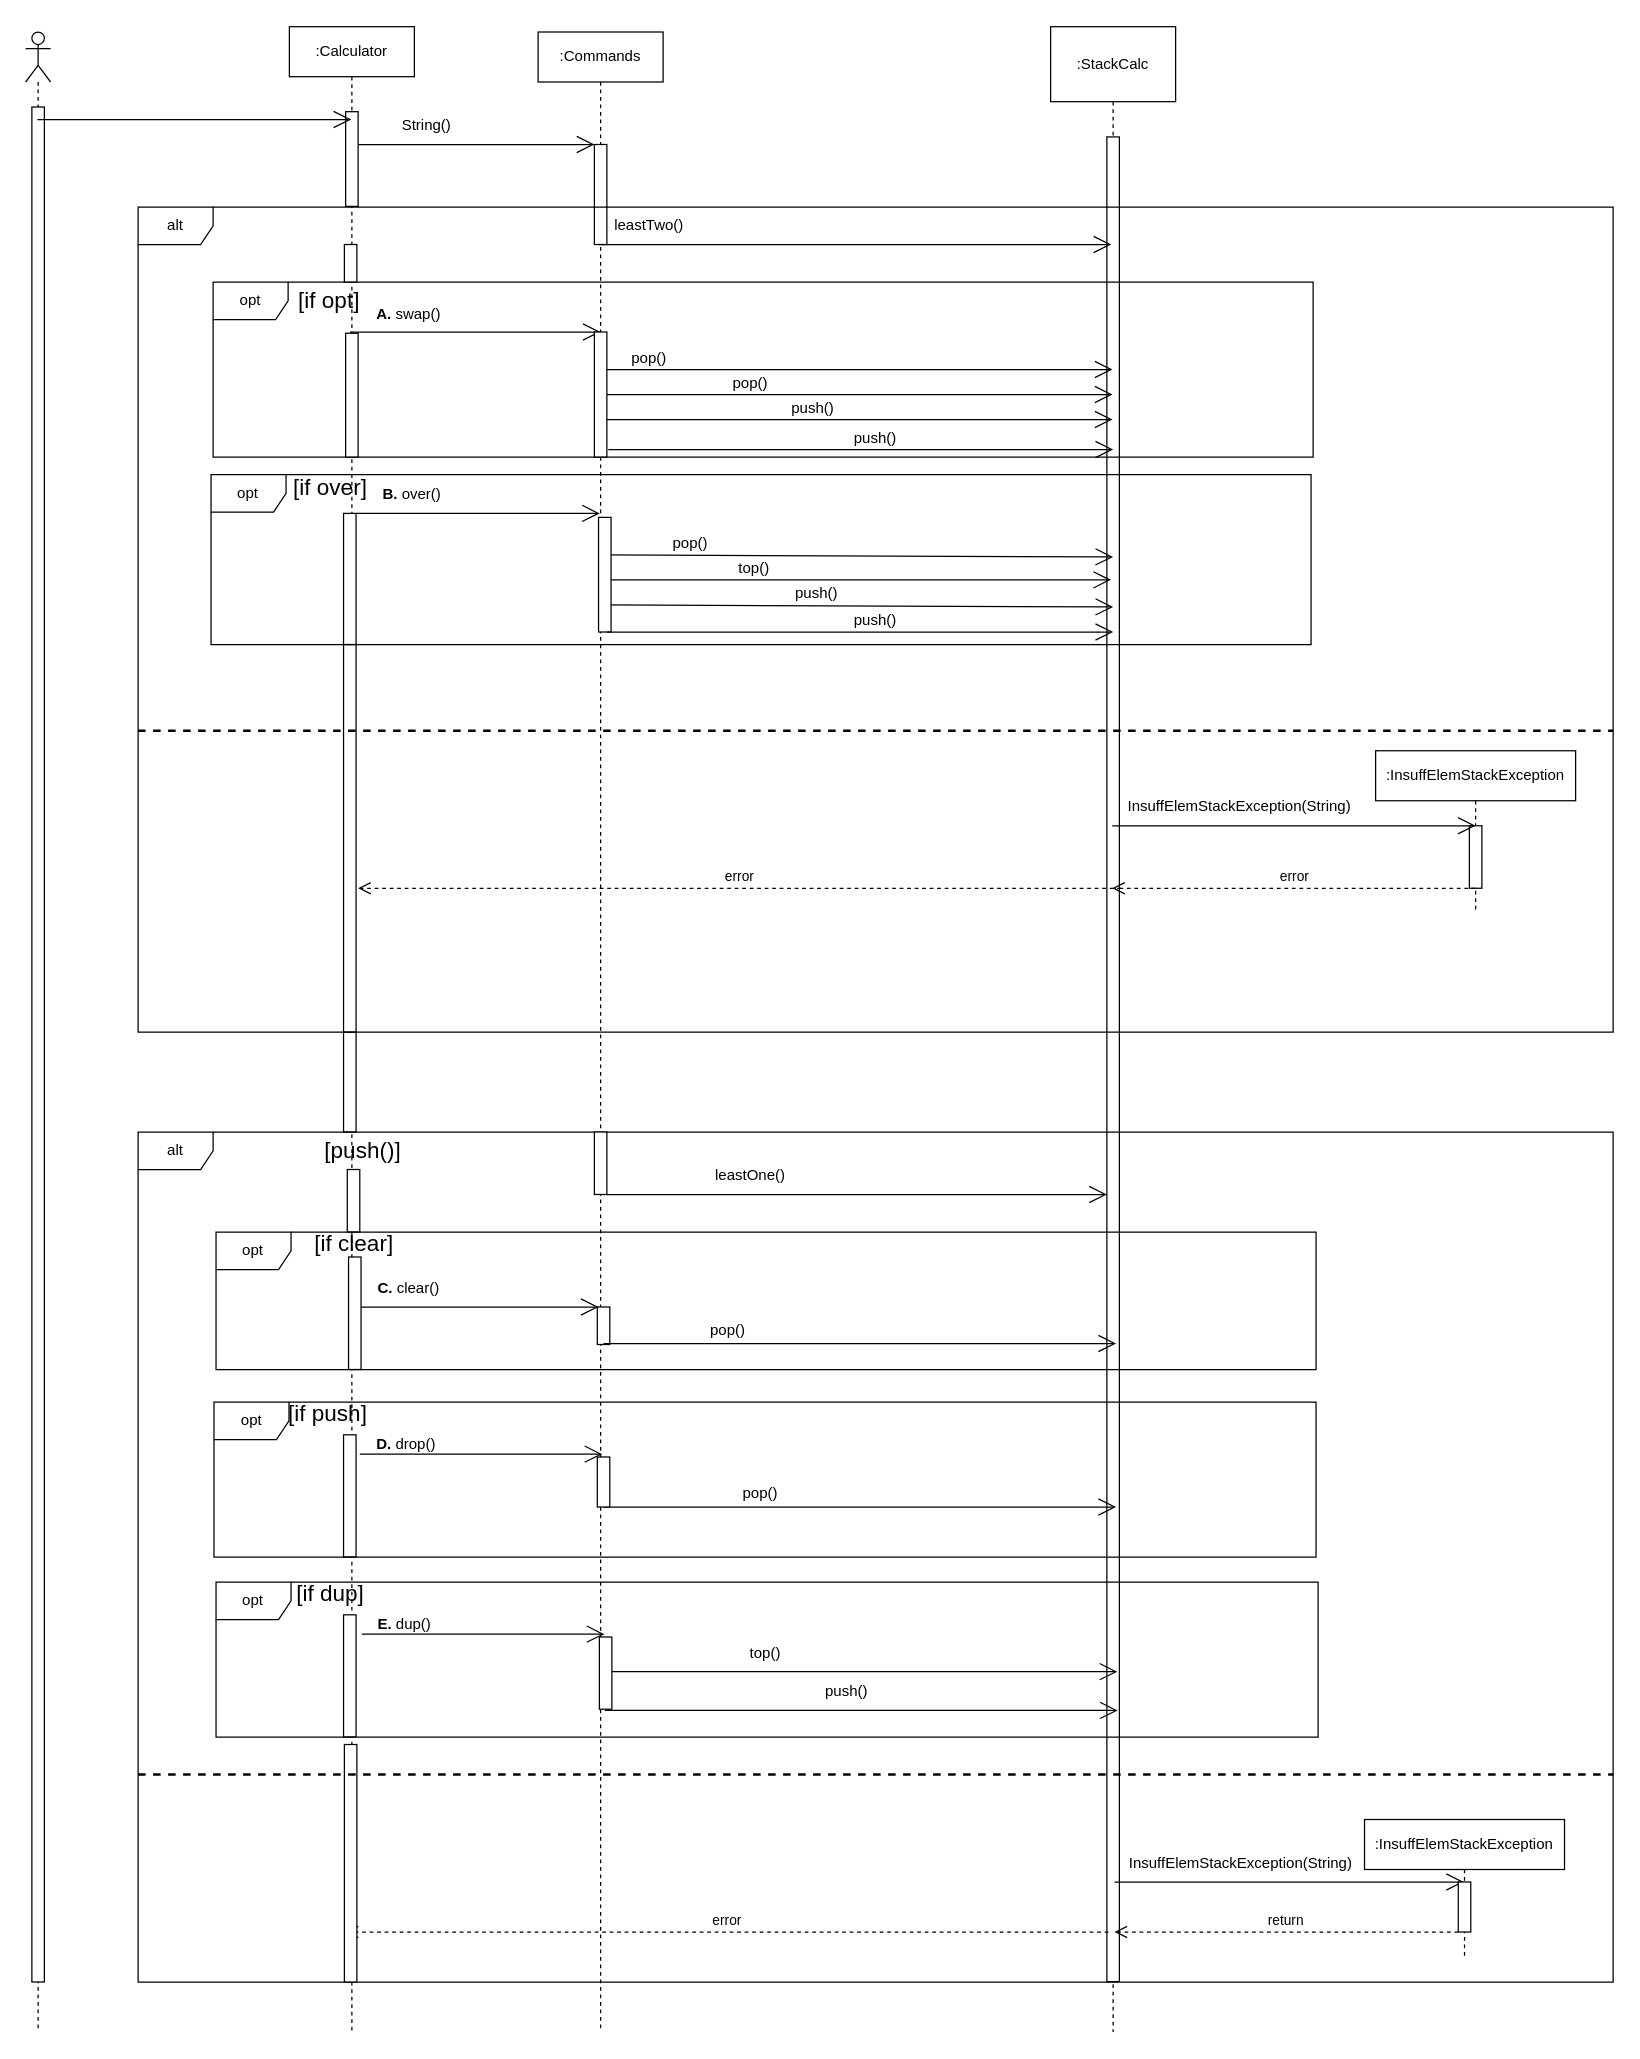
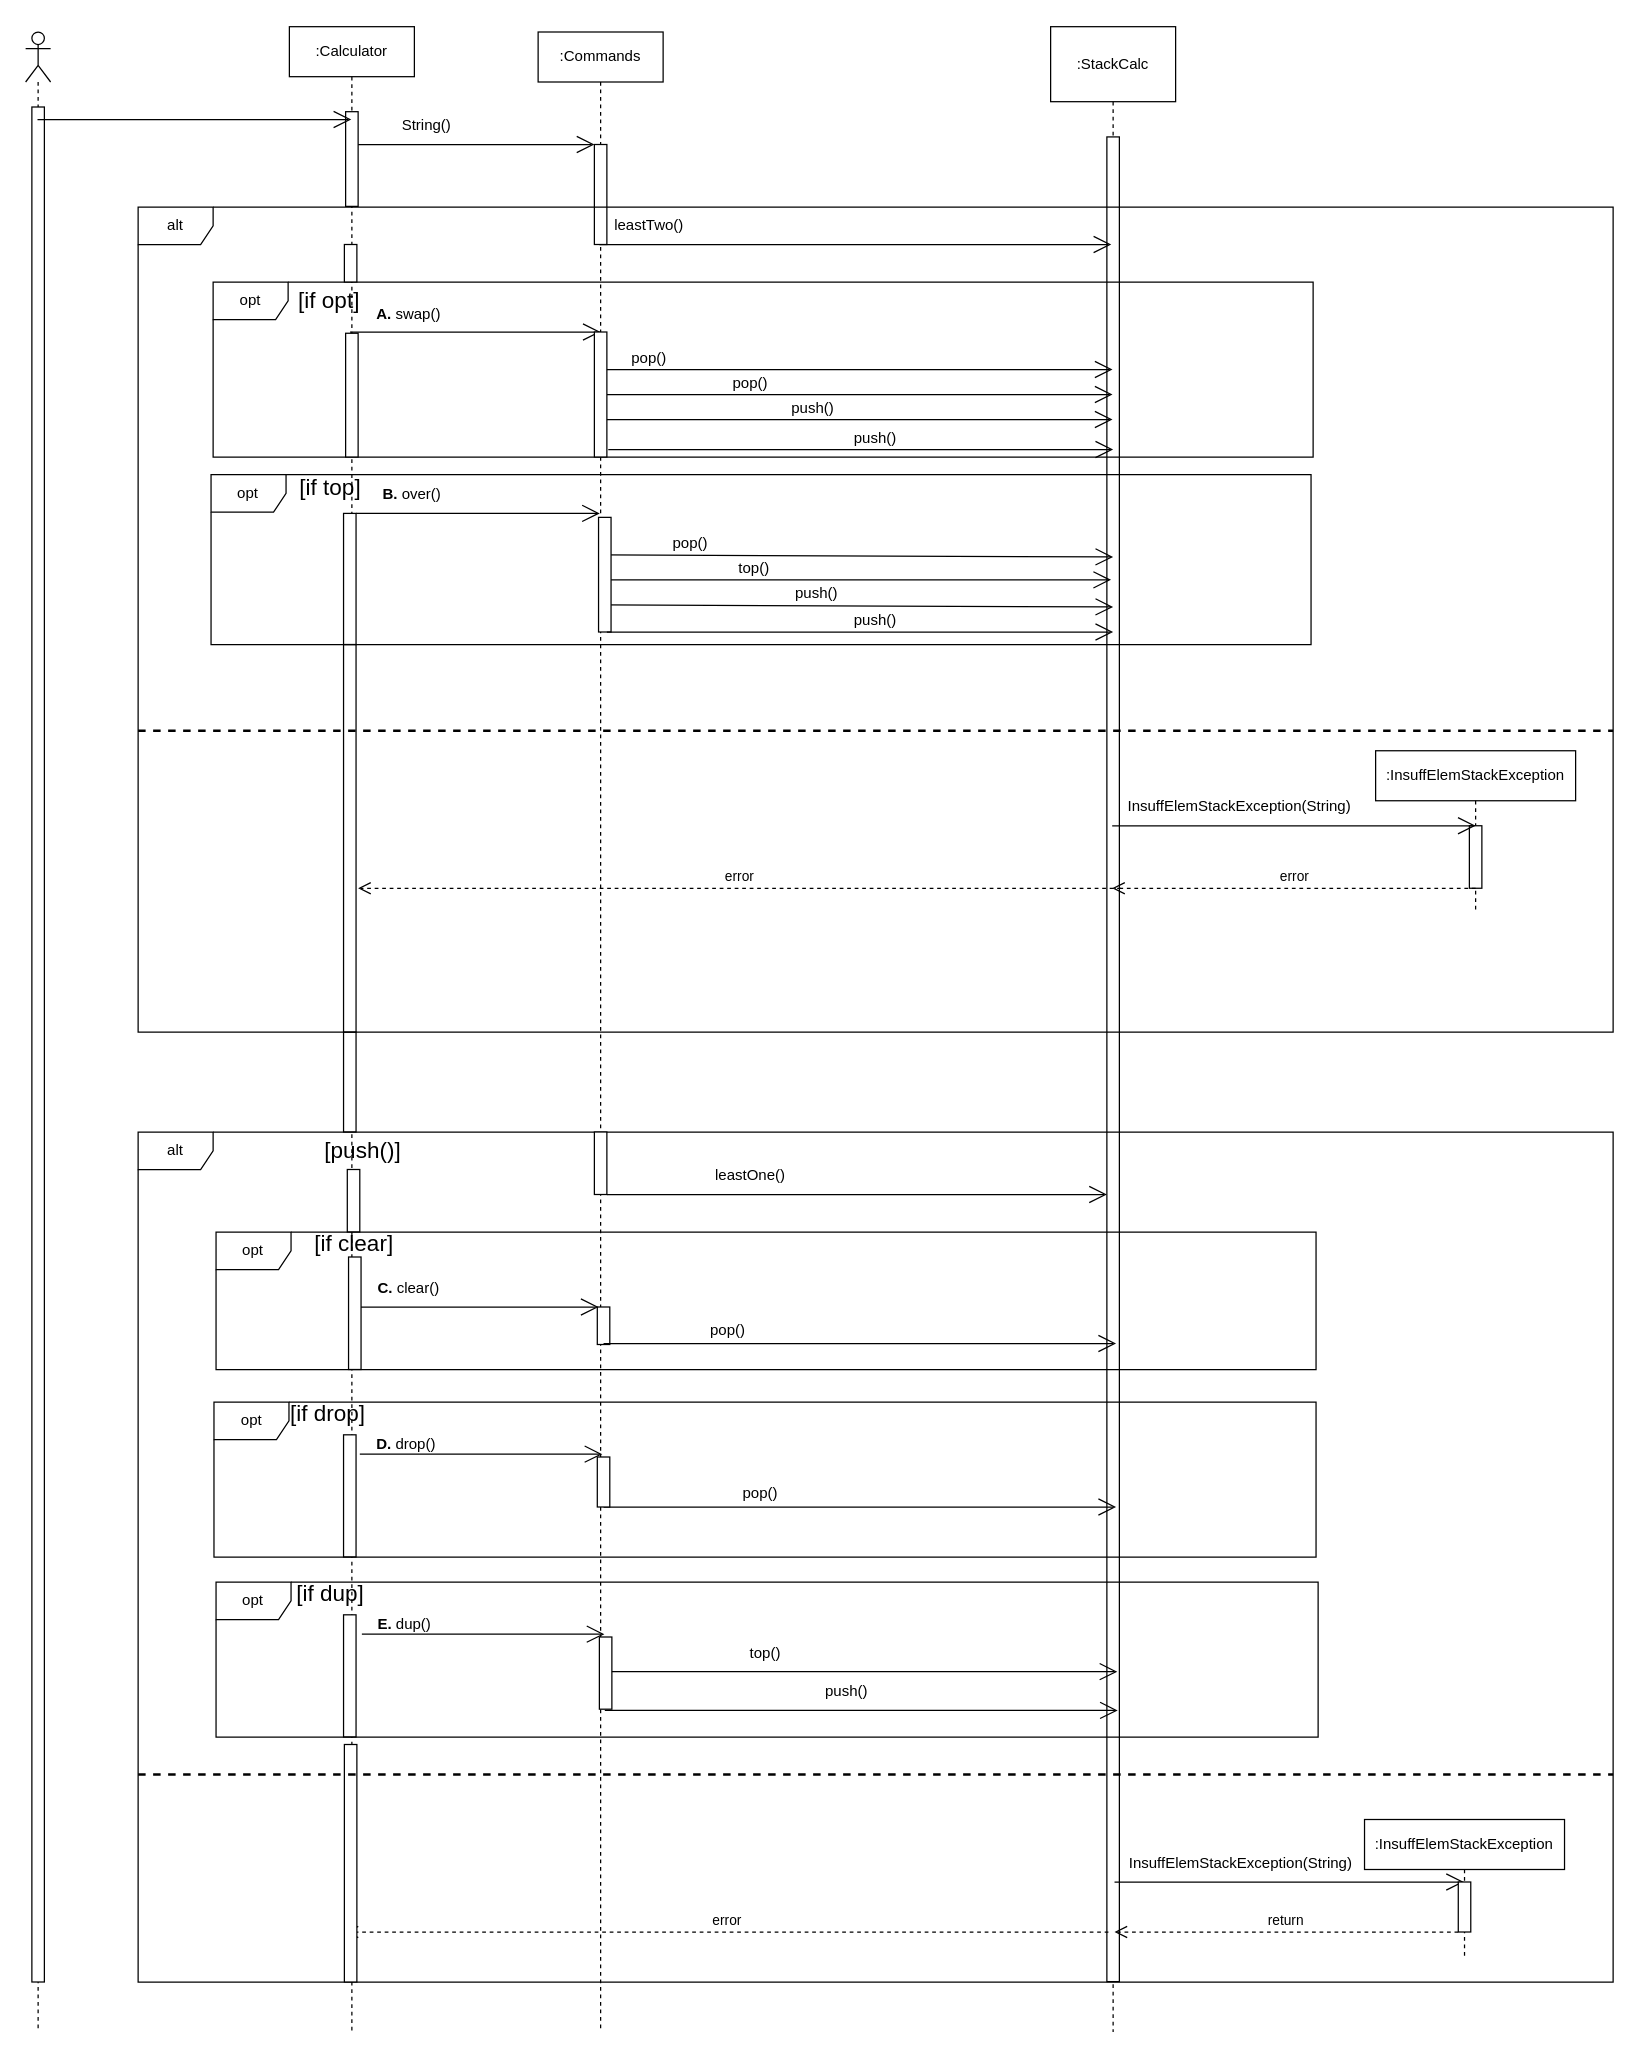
(331, 488) -> (331, 488)
(328, 1414) -> (328, 1414)
